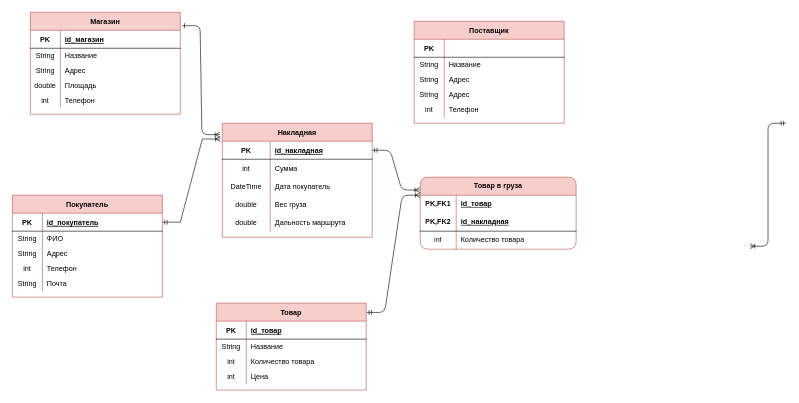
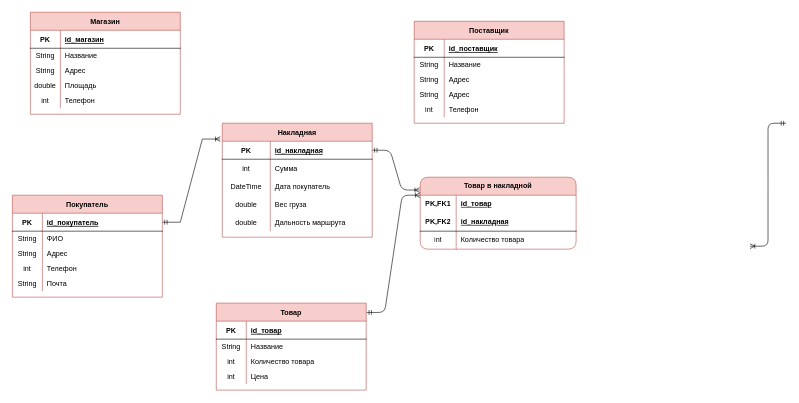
(200, 38) -> none
none -> (504, 48)
(498, 186) -> (498, 186)
